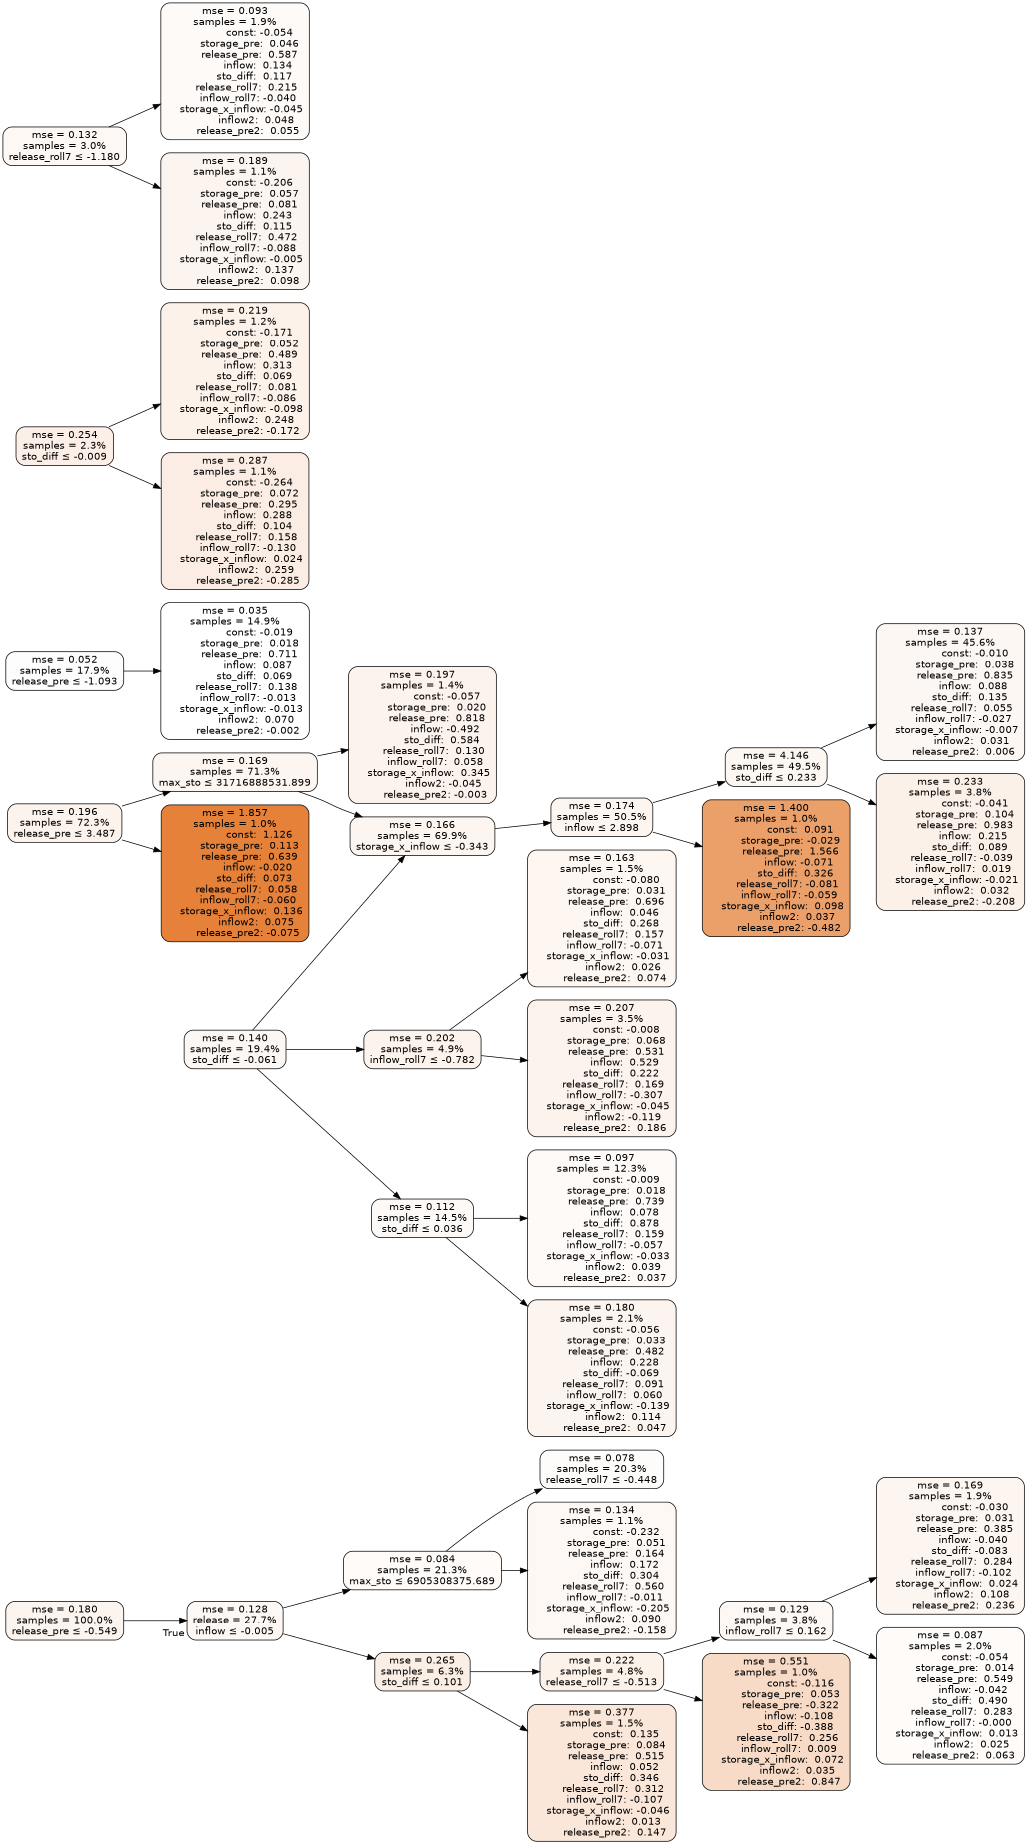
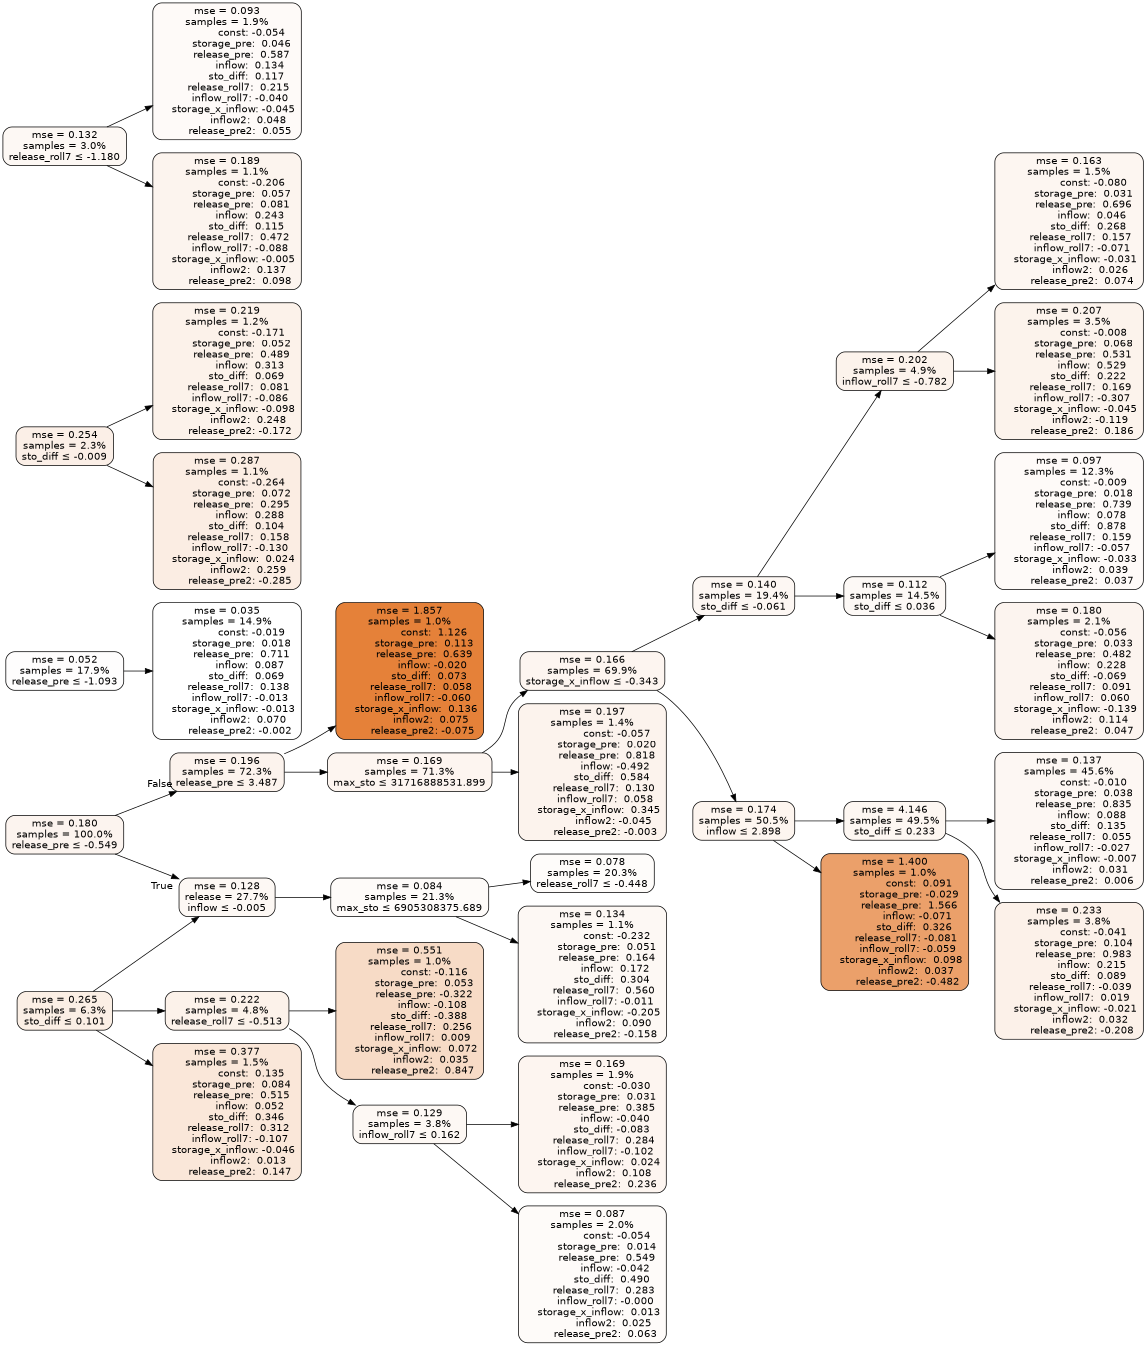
none -> (142, 805)
(326, 946) -> (665, 635)
(325, 1645) -> (143, 956)
